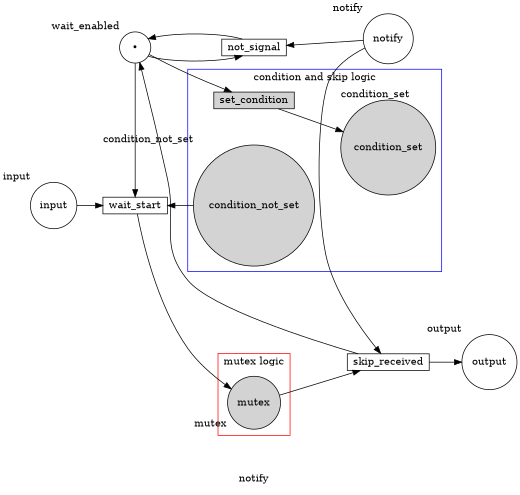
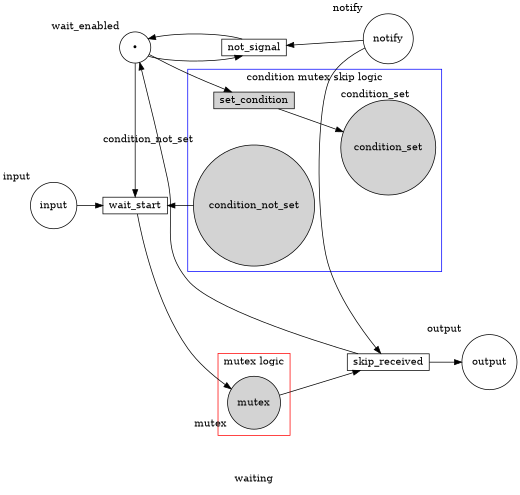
(315, 78) -> (315, 78)
(254, 479) -> (254, 479)
